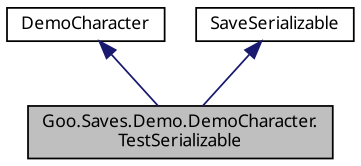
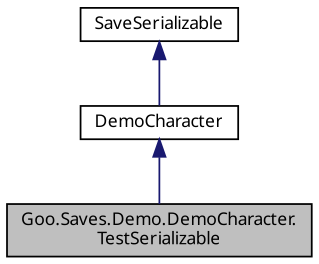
(226, 80) -> (159, 83)
